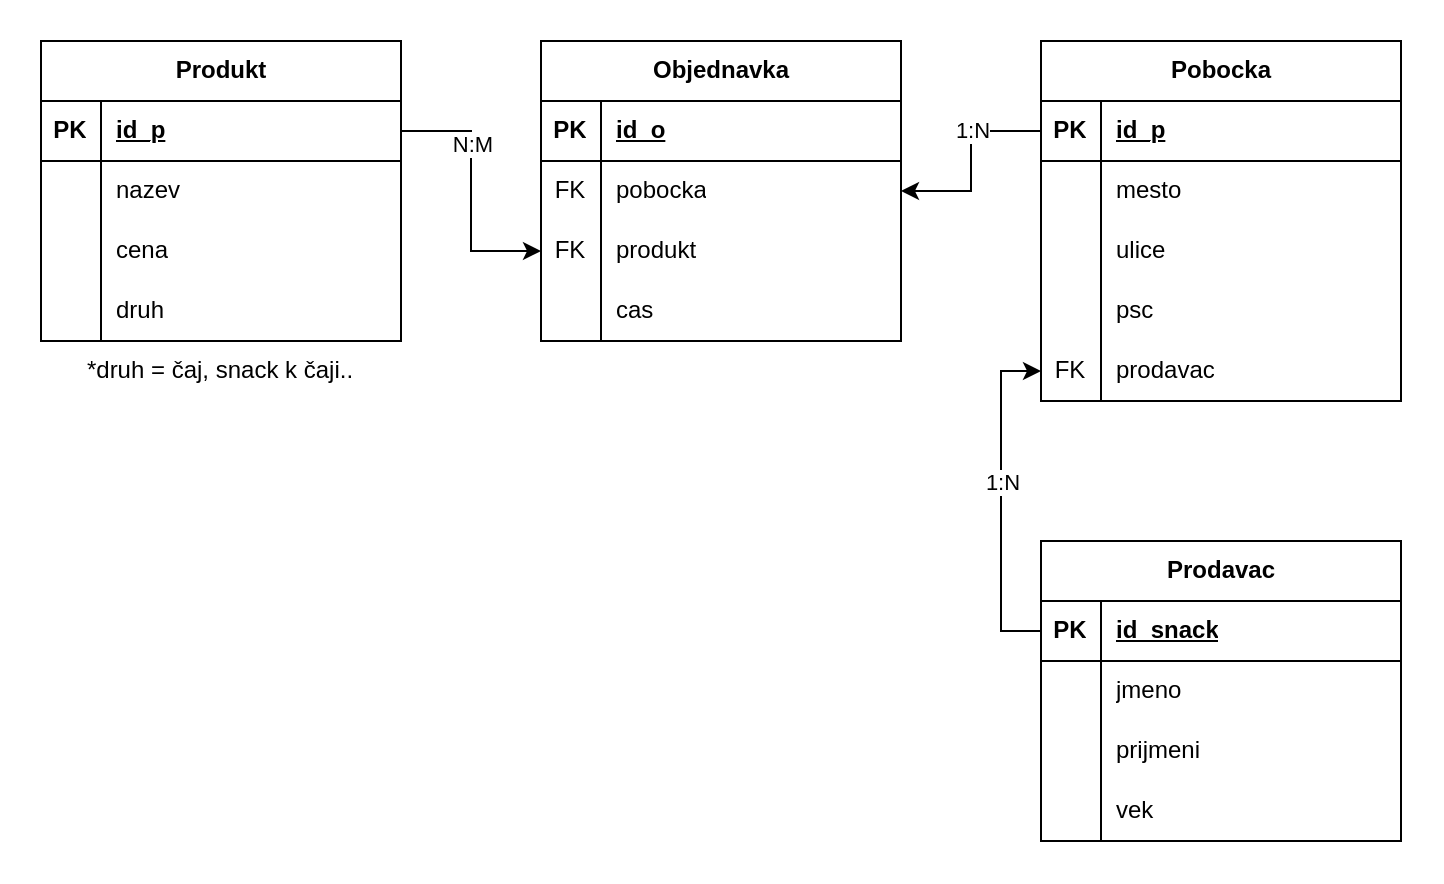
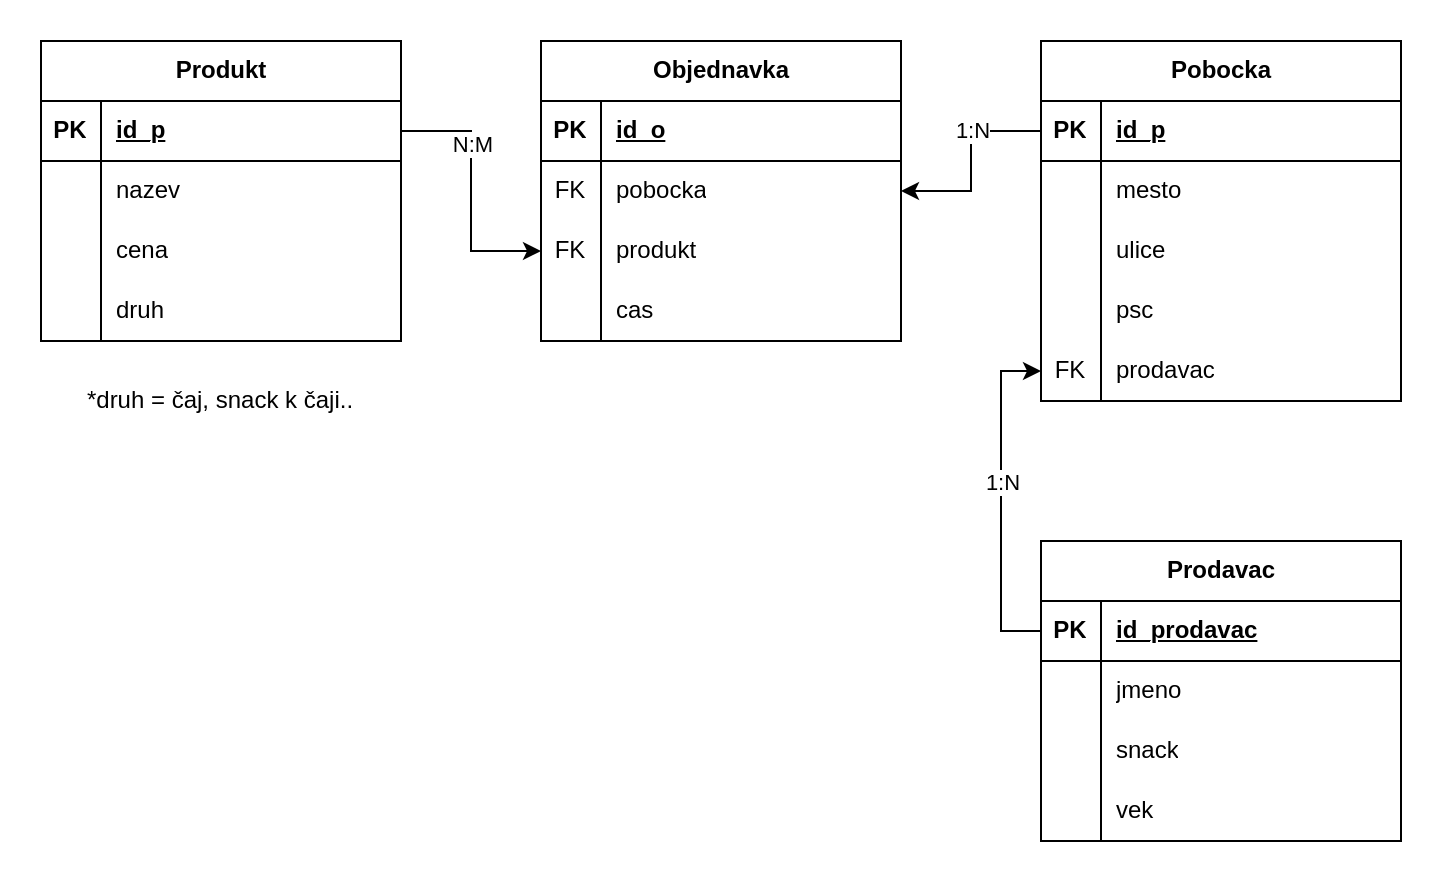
(221, 371) -> (221, 401)
(1168, 631) -> (1188, 631)
(1165, 751) -> (1151, 751)
